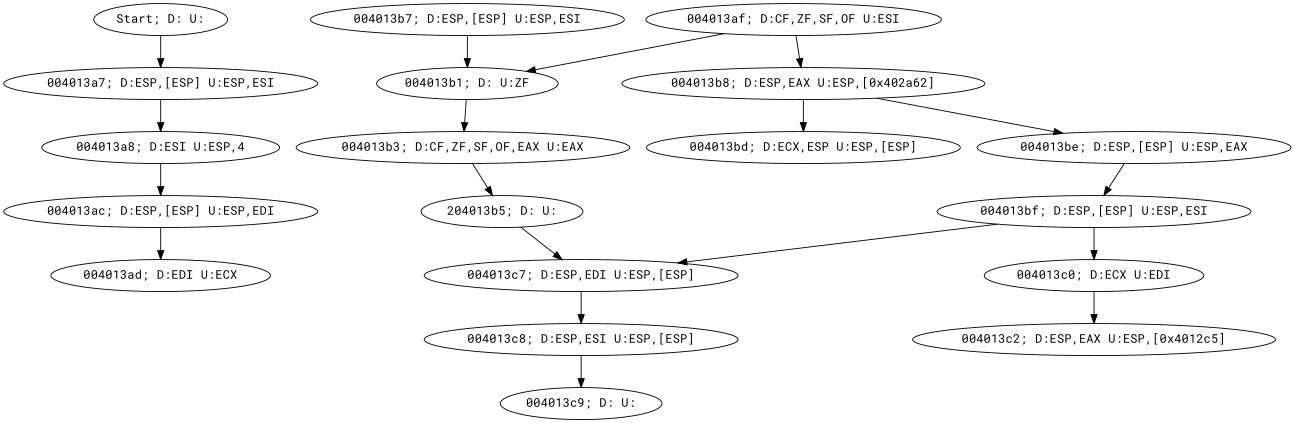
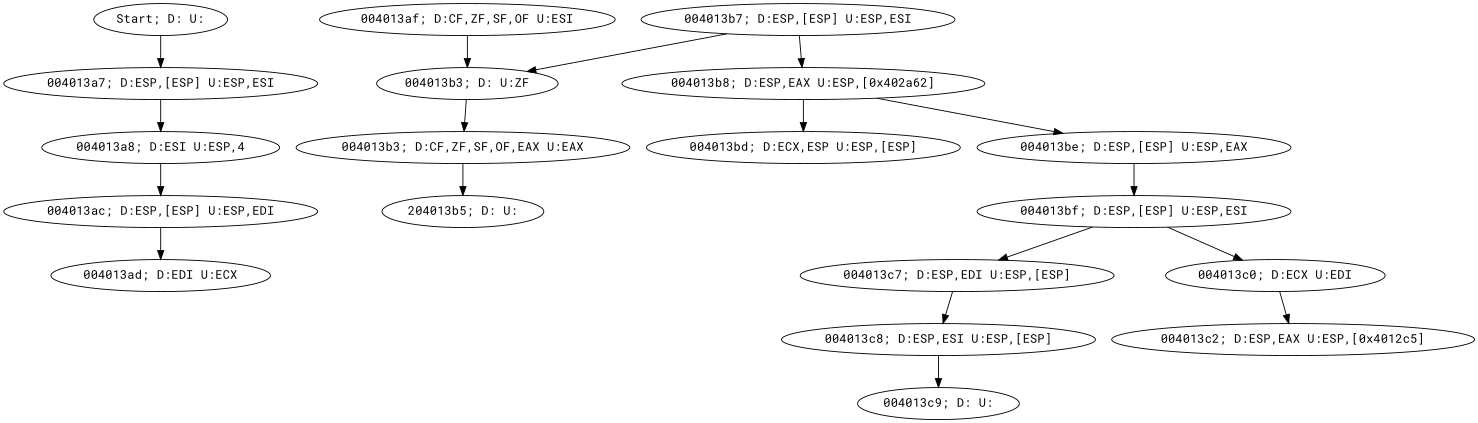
(798, 47) -> (800, 47)
(467, 84) -> (467, 84)
(538, 241) -> none
